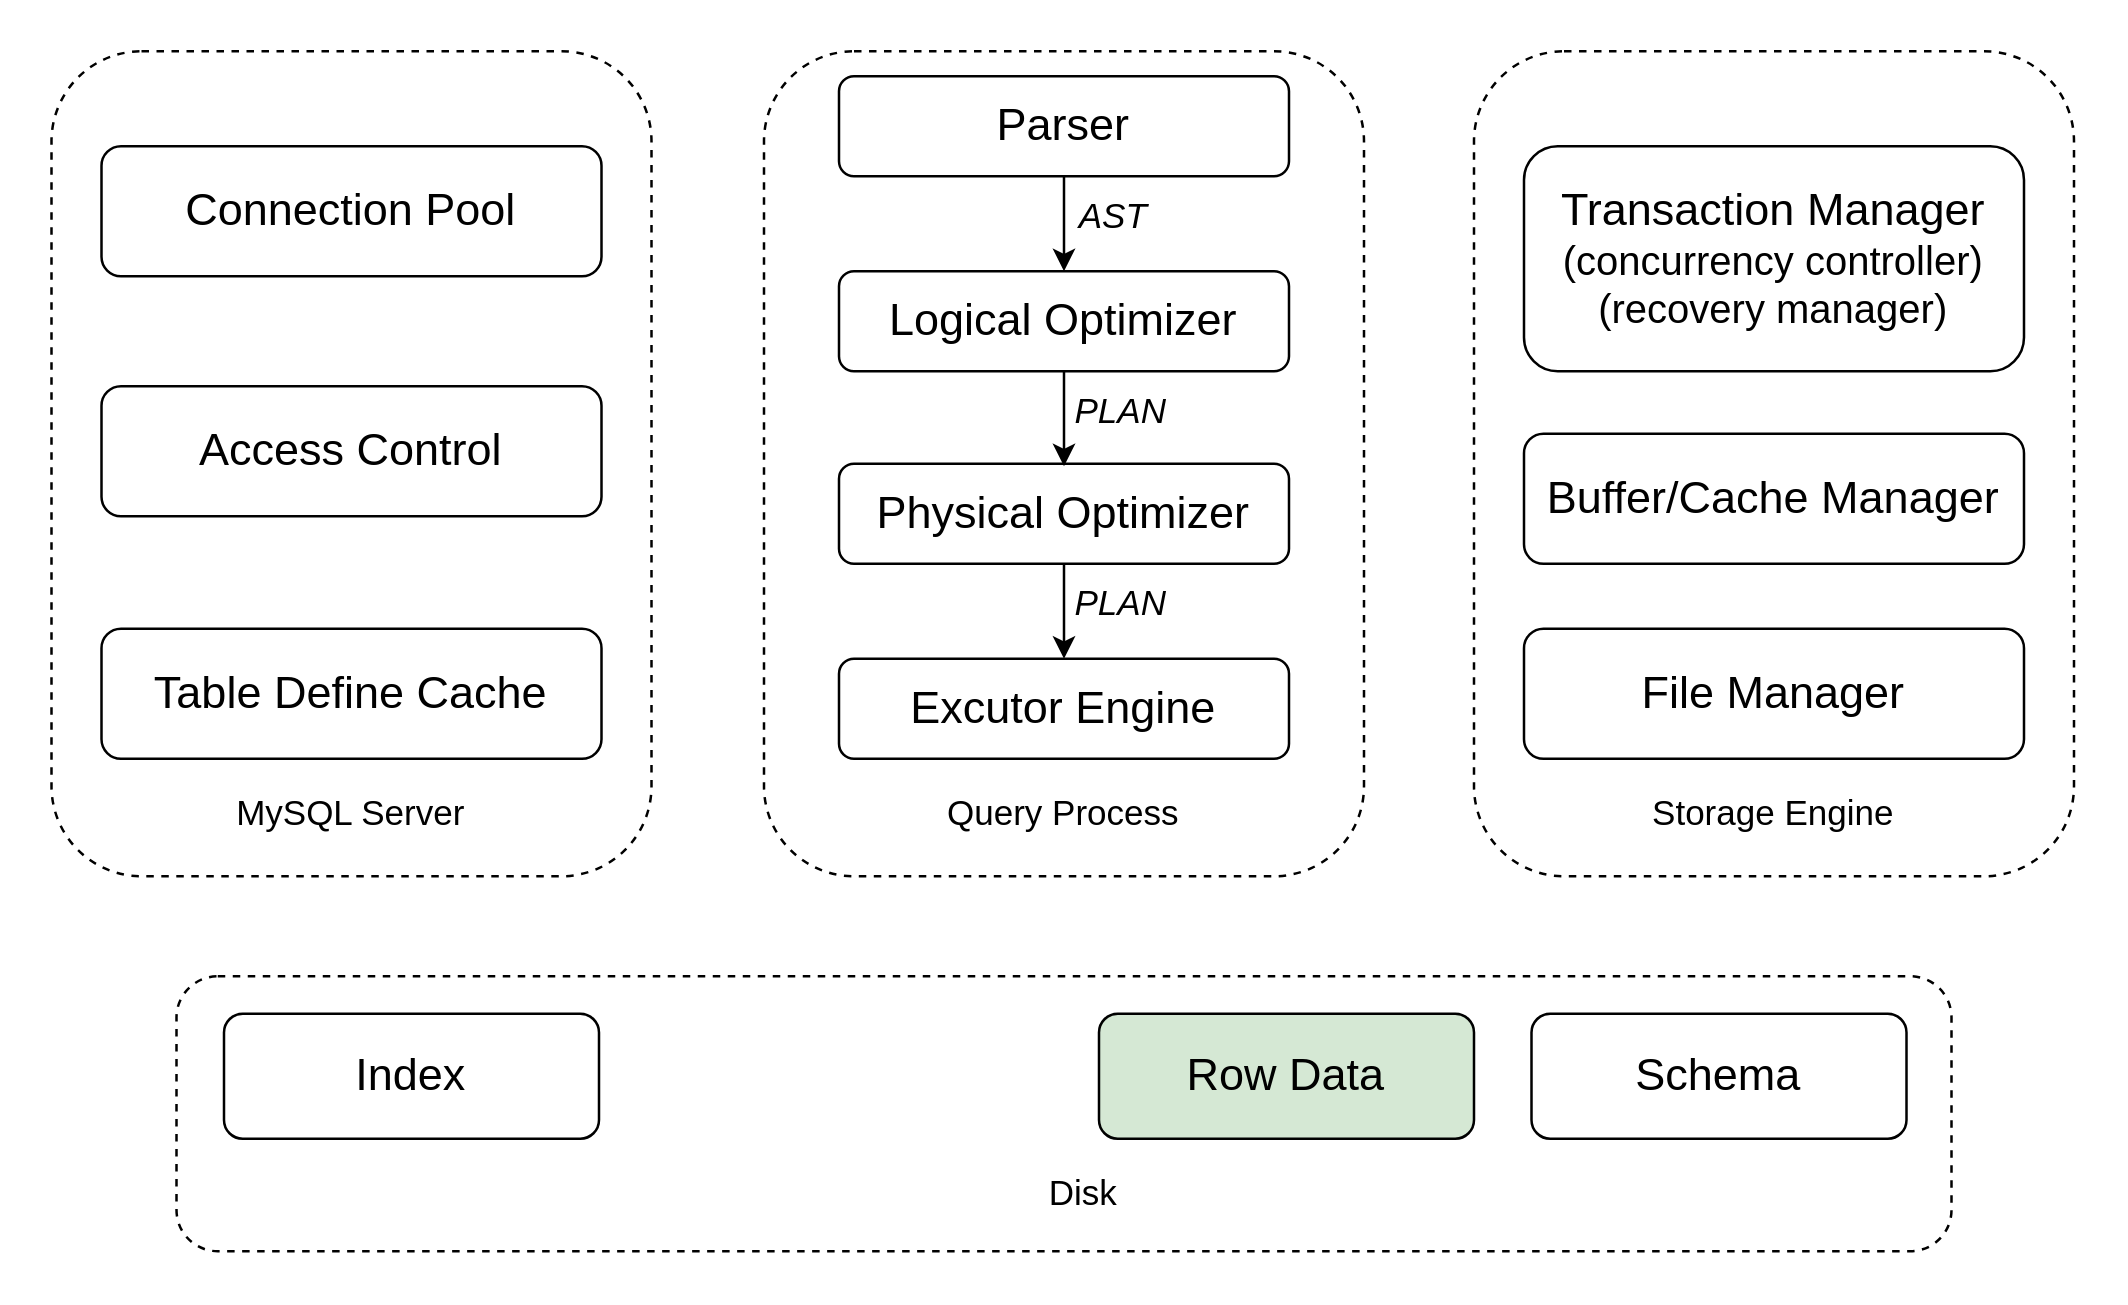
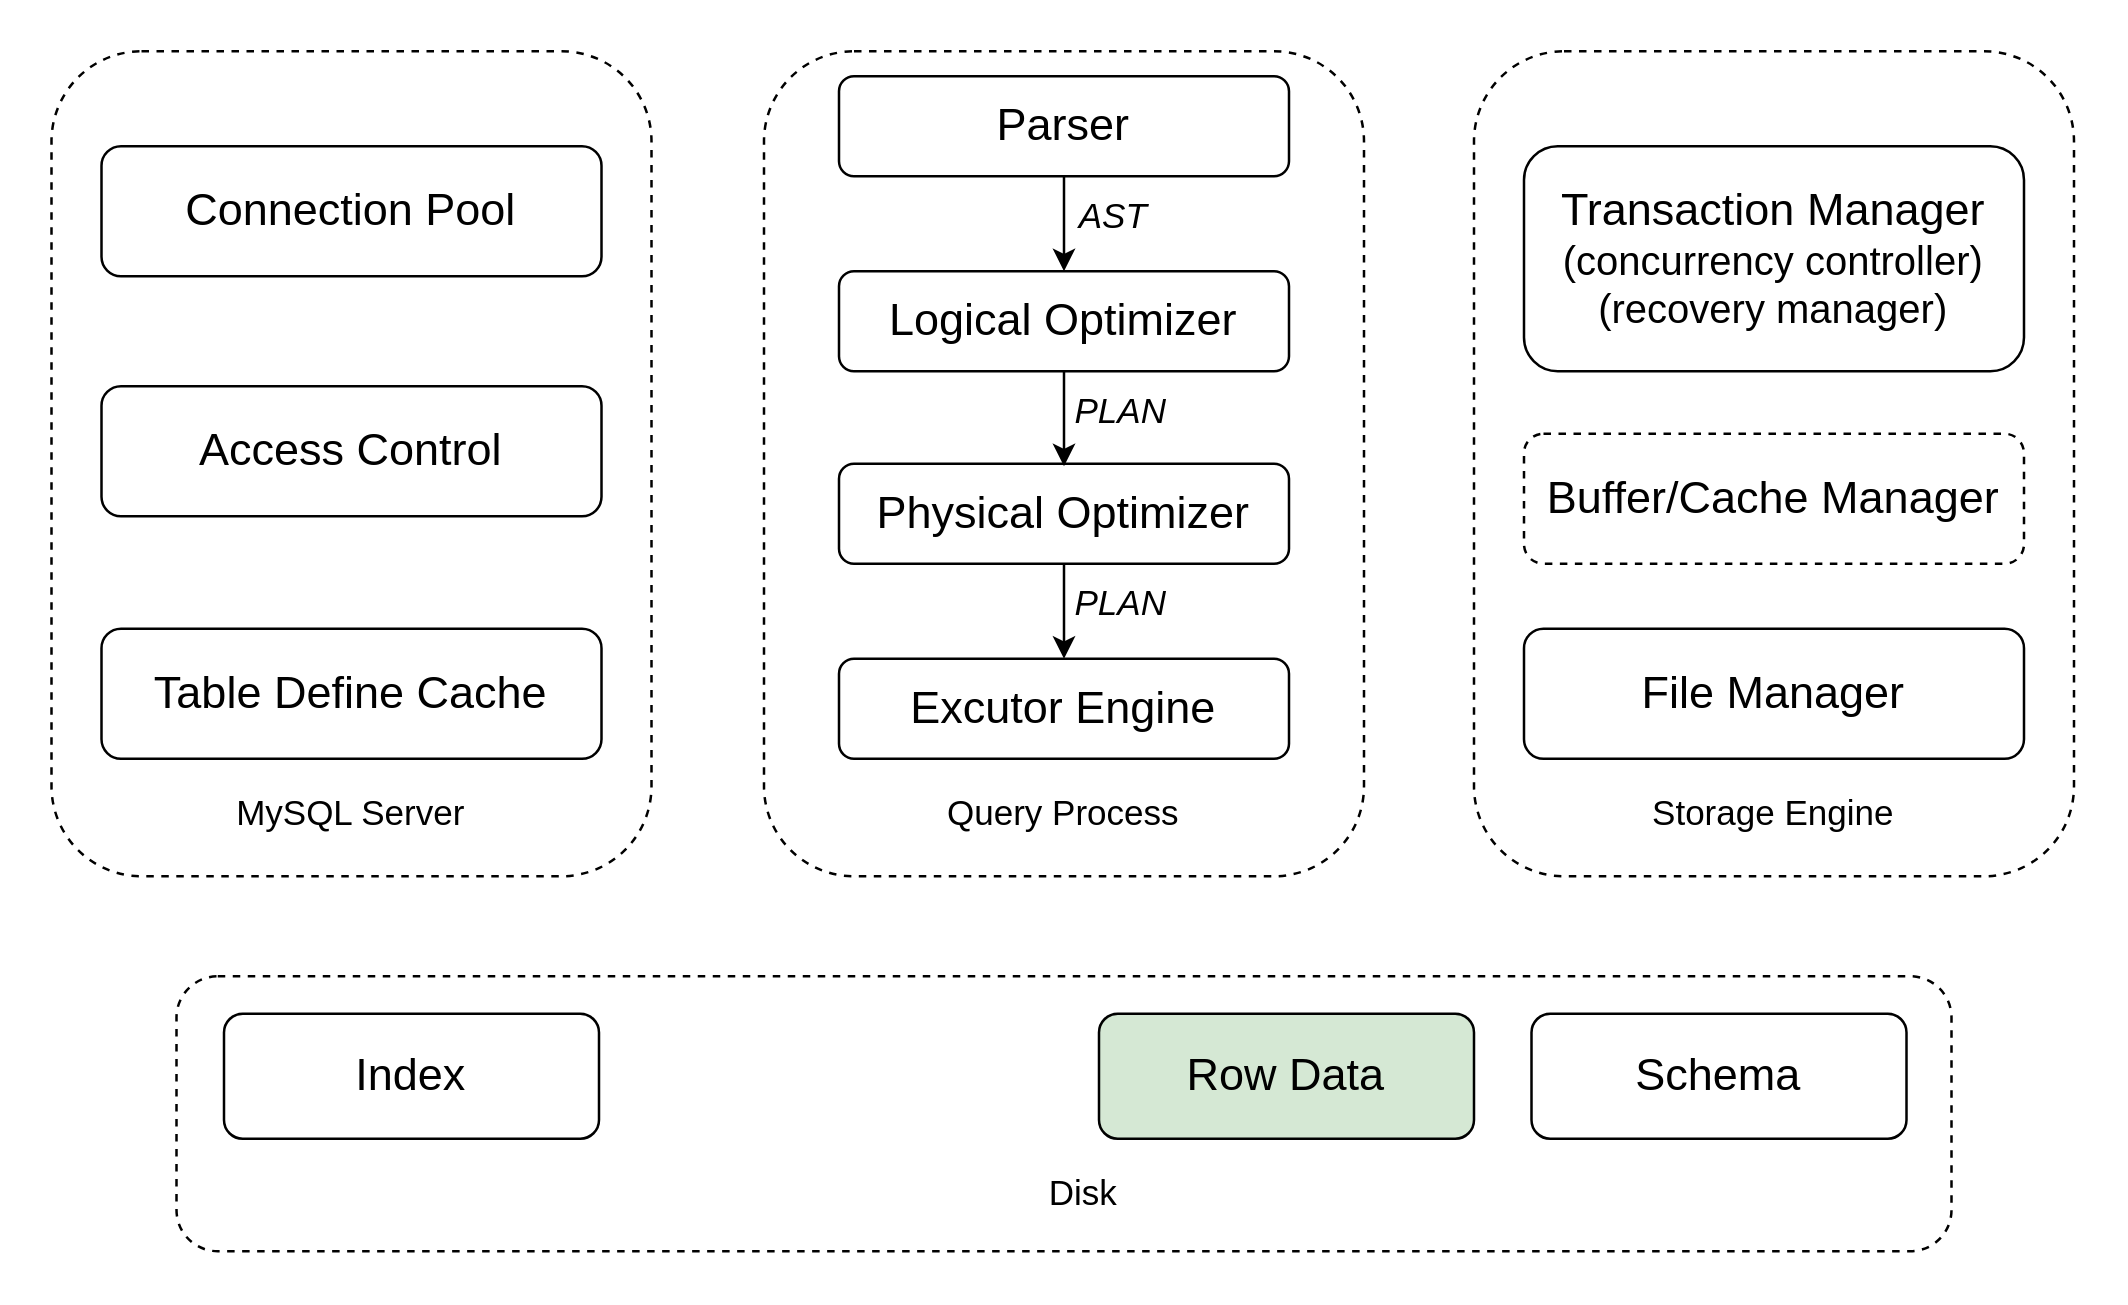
(1774, 499) -> (1774, 499)
